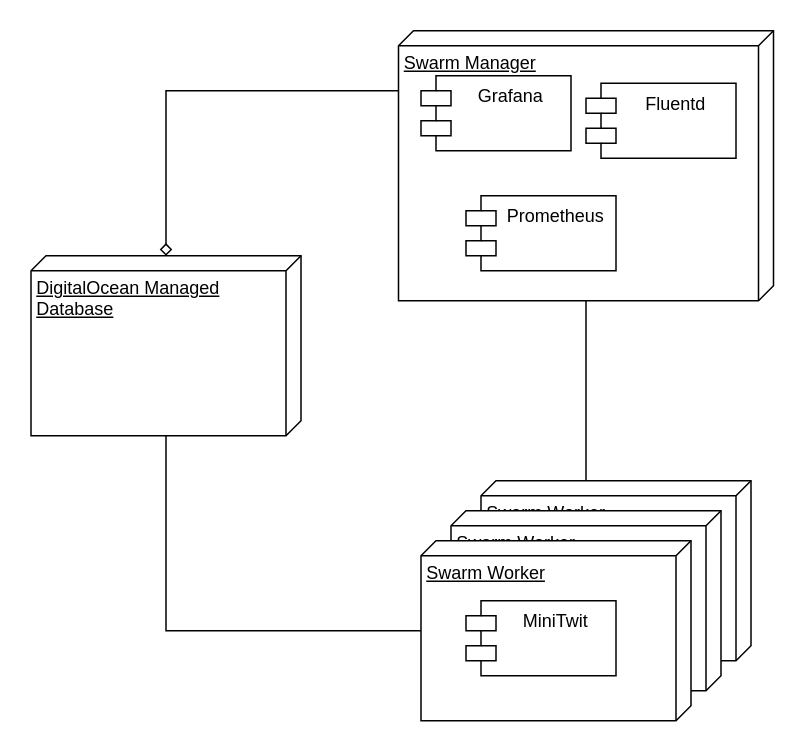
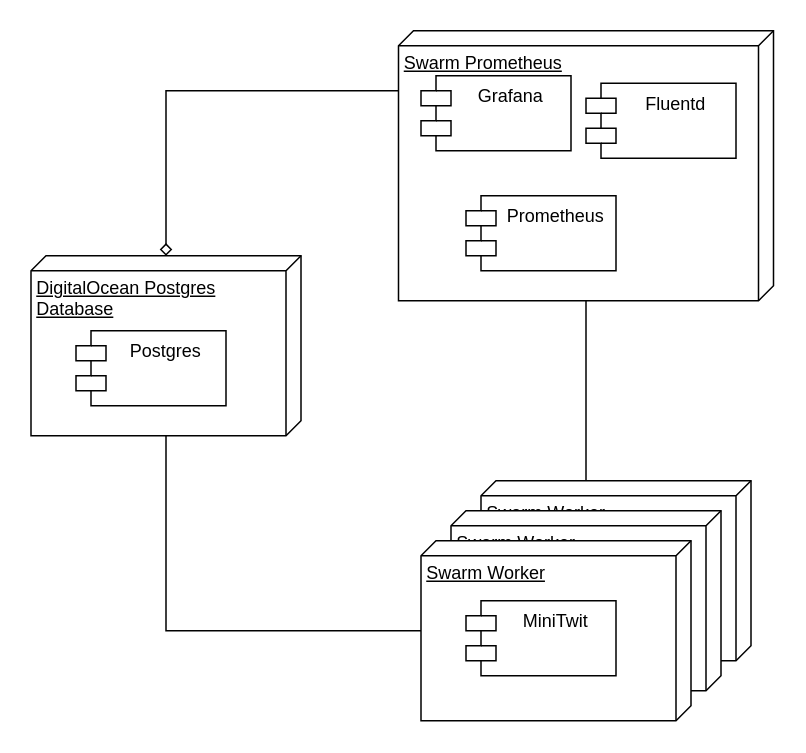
(467, 64) -> (483, 64)
(160, 300) -> (160, 300)
none -> (151, 368)
